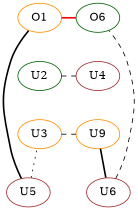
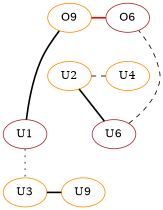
(40, 18) -> (70, 18)
(98, 18) -> (128, 18)
(40, 76) -> (70, 76)
(98, 76) -> (128, 76)
(69, 134) -> (54, 192)
(103, 163) -> (92, 105)
(28, 192) -> (25, 134)
